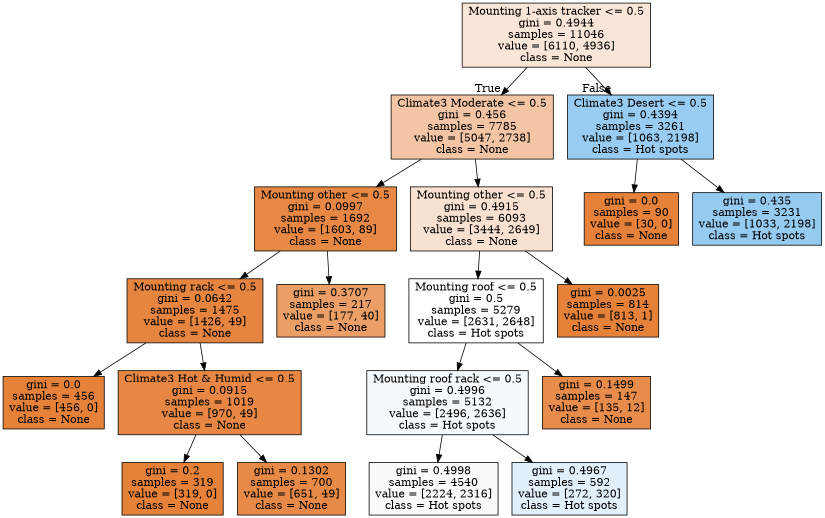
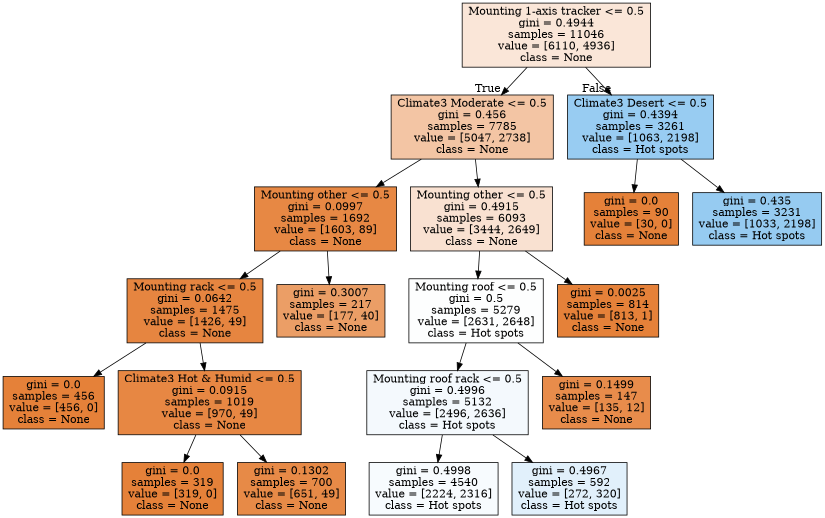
(331, 311) -> (331, 311)
(173, 489) -> (173, 489)
